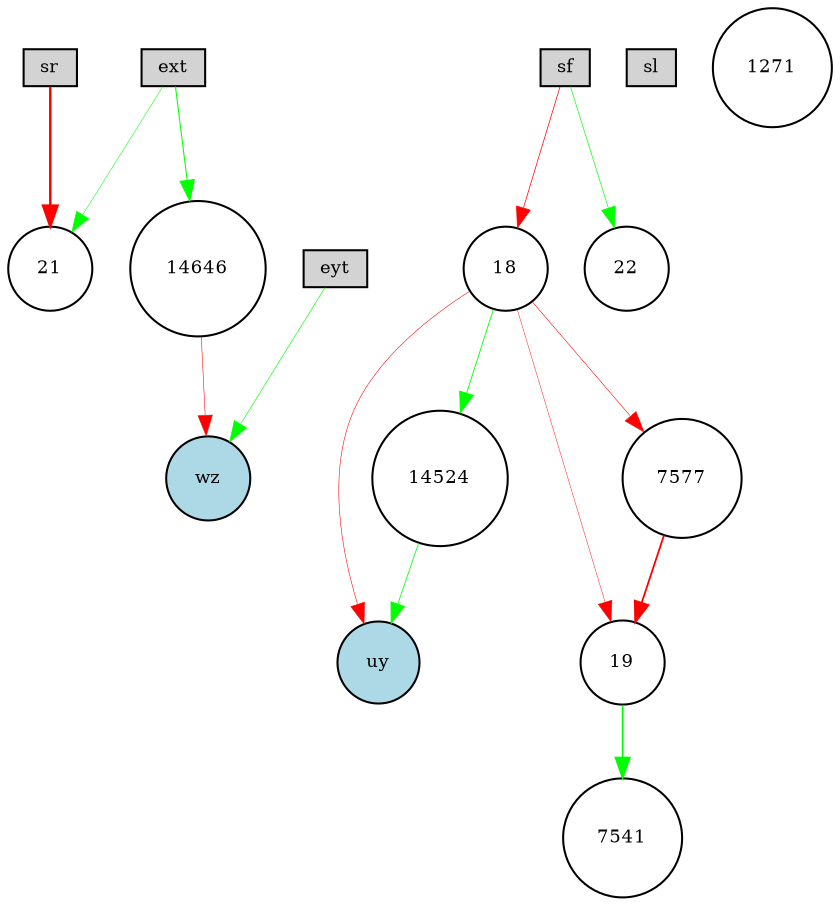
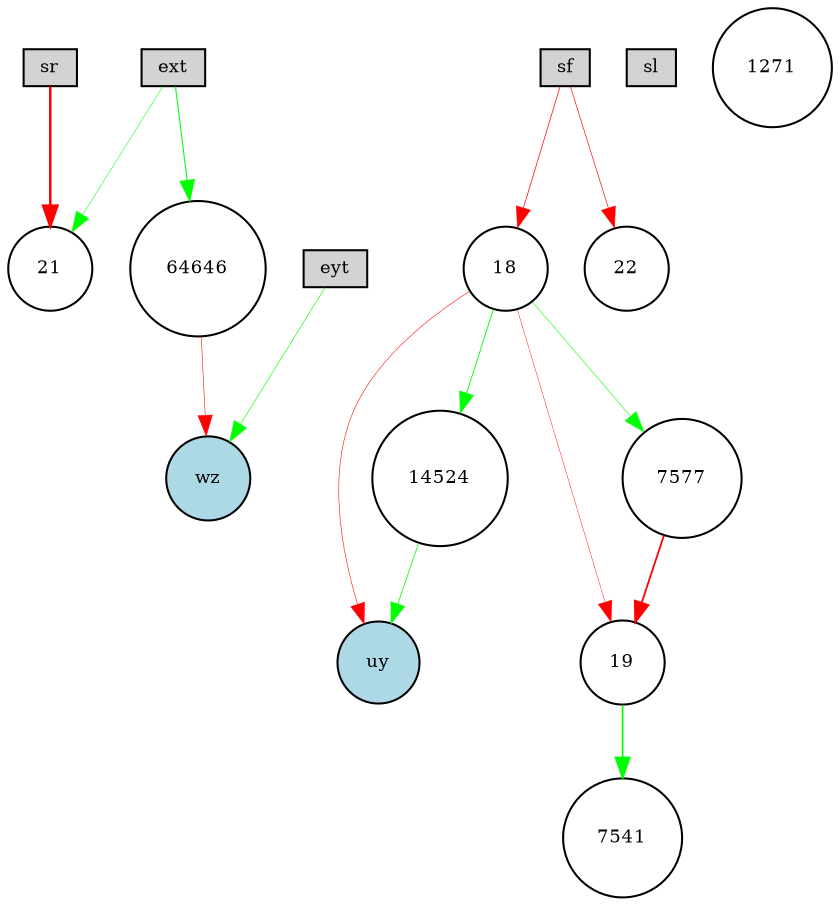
(589, 147) -> (589, 147)
(198, 269) -> (198, 269)
(581, 359) -> (581, 359)
